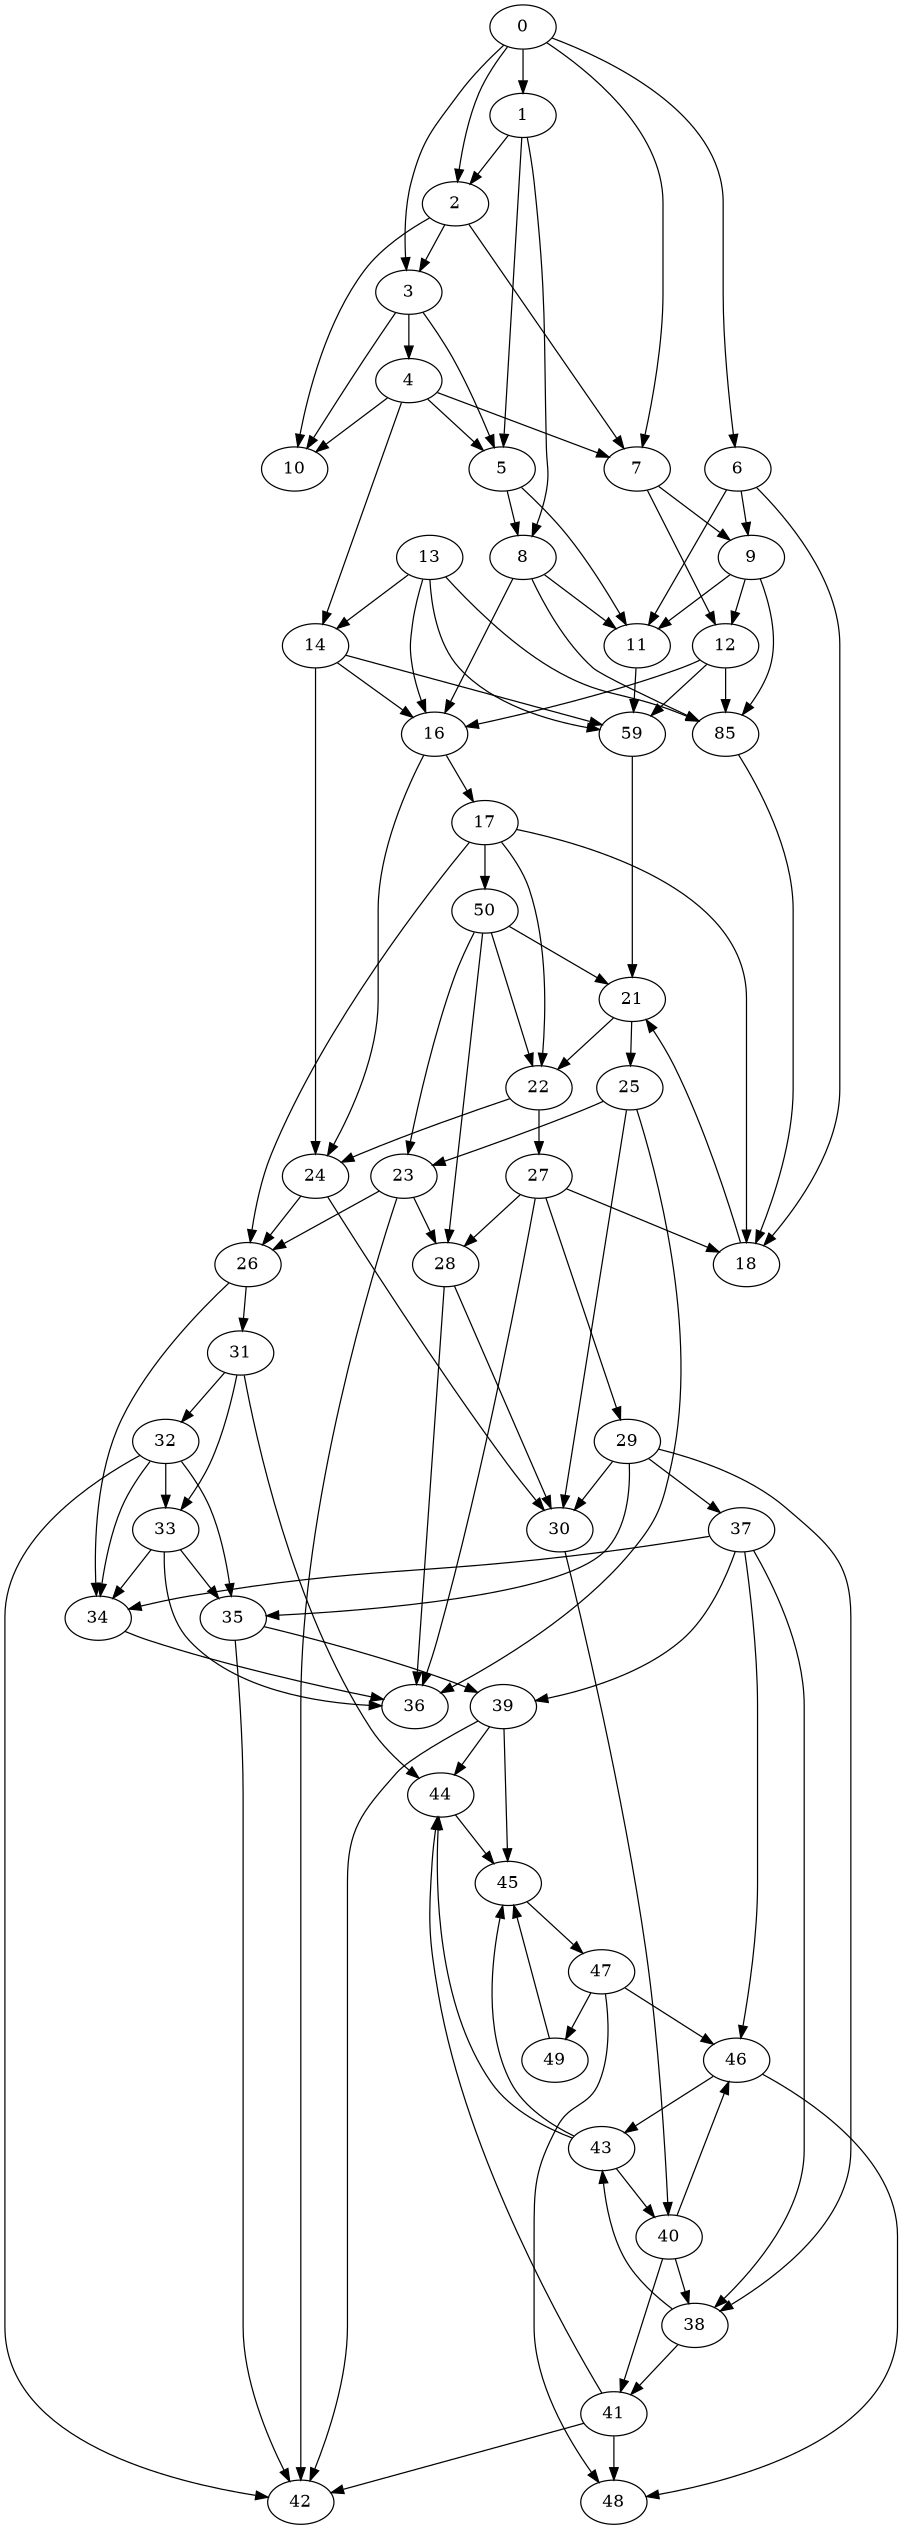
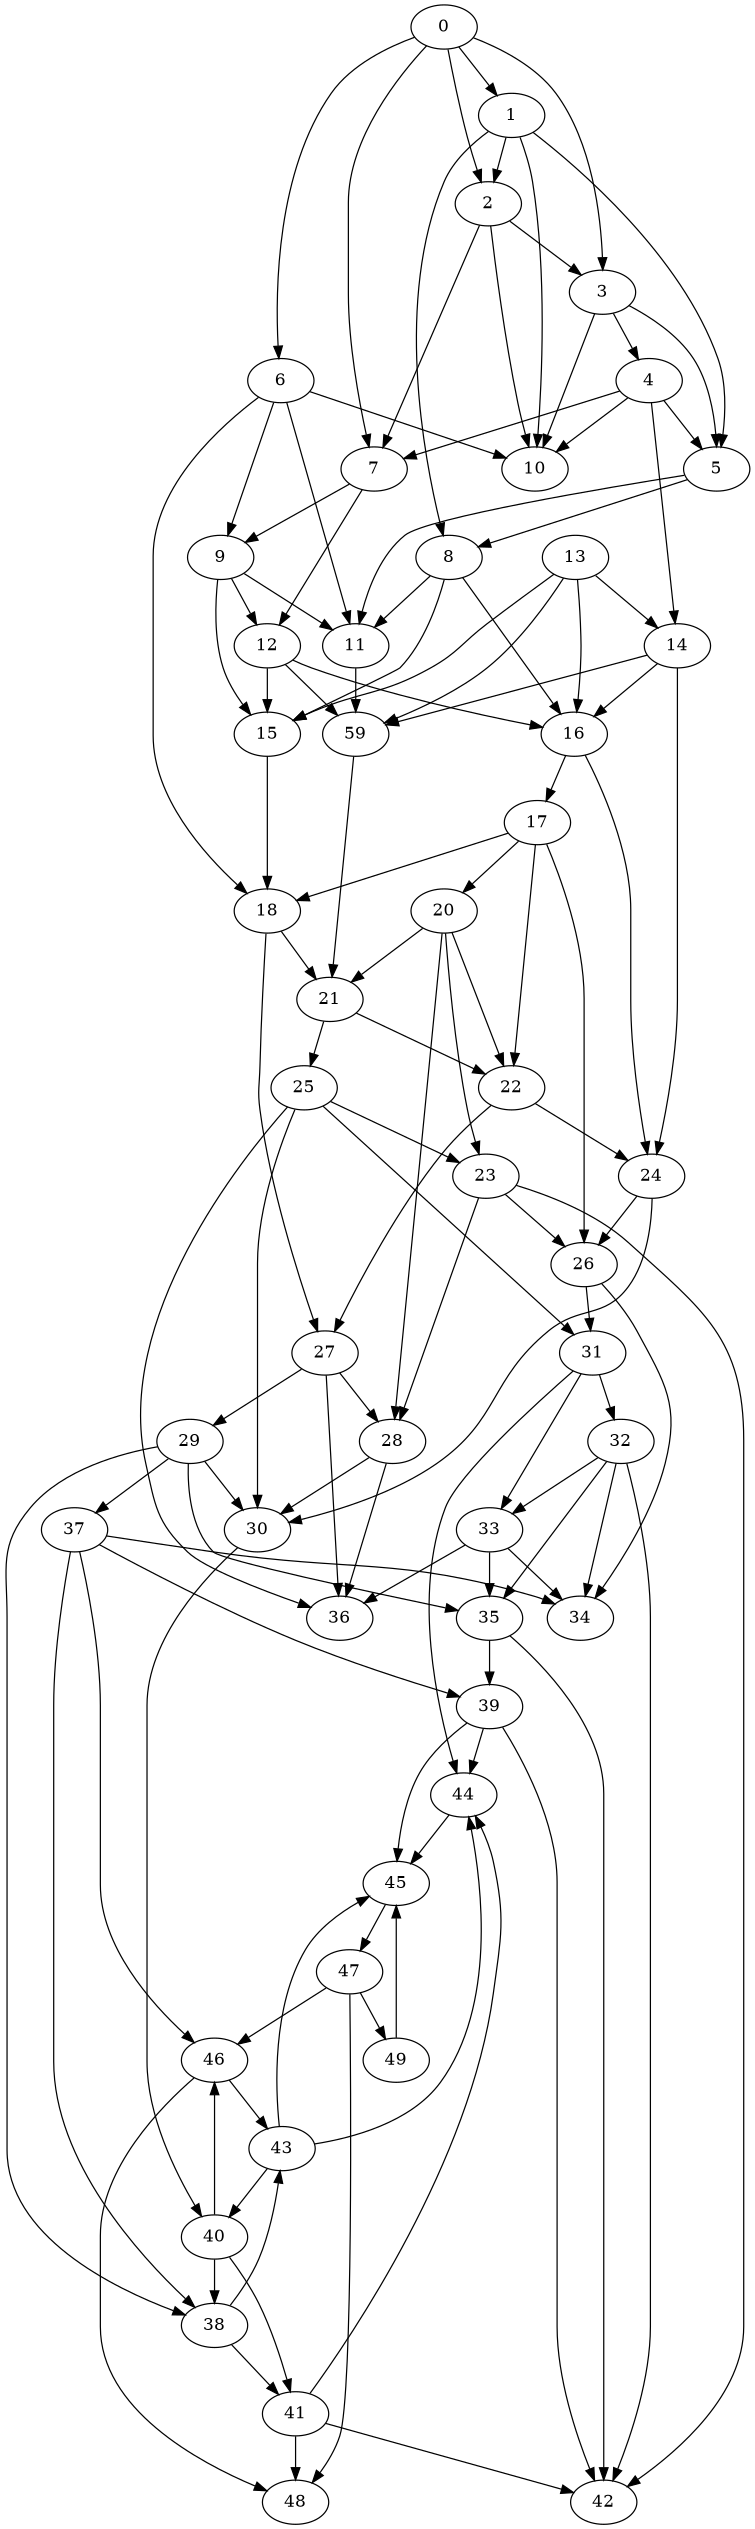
none -> (542, 285)
none -> (402, 423)
(726, 734) -> (267, 734)
(485, 911) -> (444, 911)
none -> (444, 1216)
(637, 1218) -> (262, 1120)
(247, 1668) -> none
